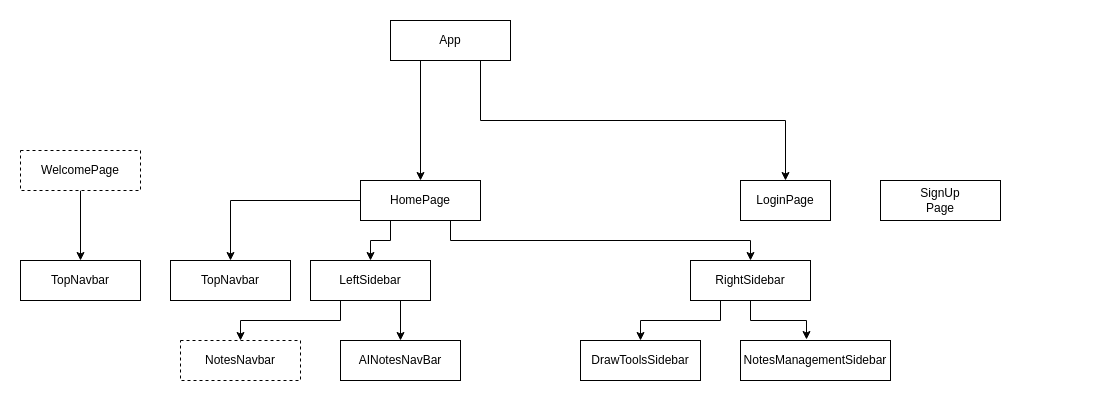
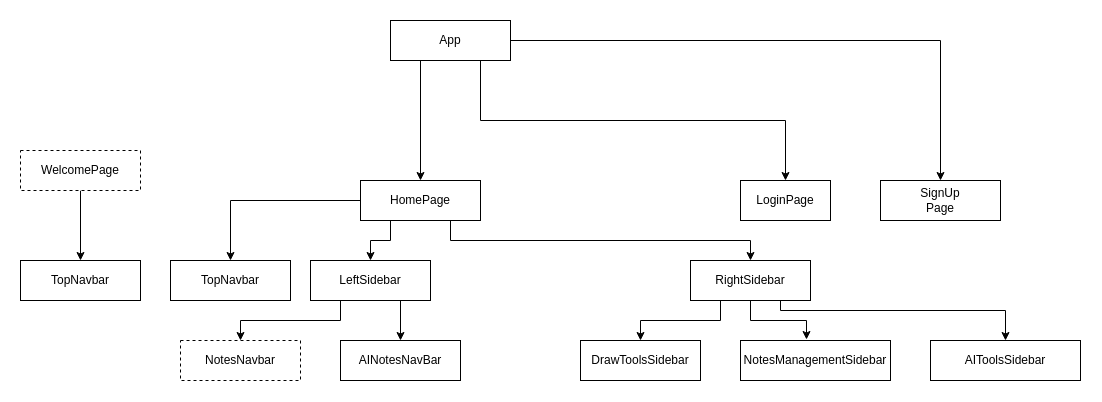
none -> (792, 41)
none -> (900, 311)
none -> (1006, 361)
